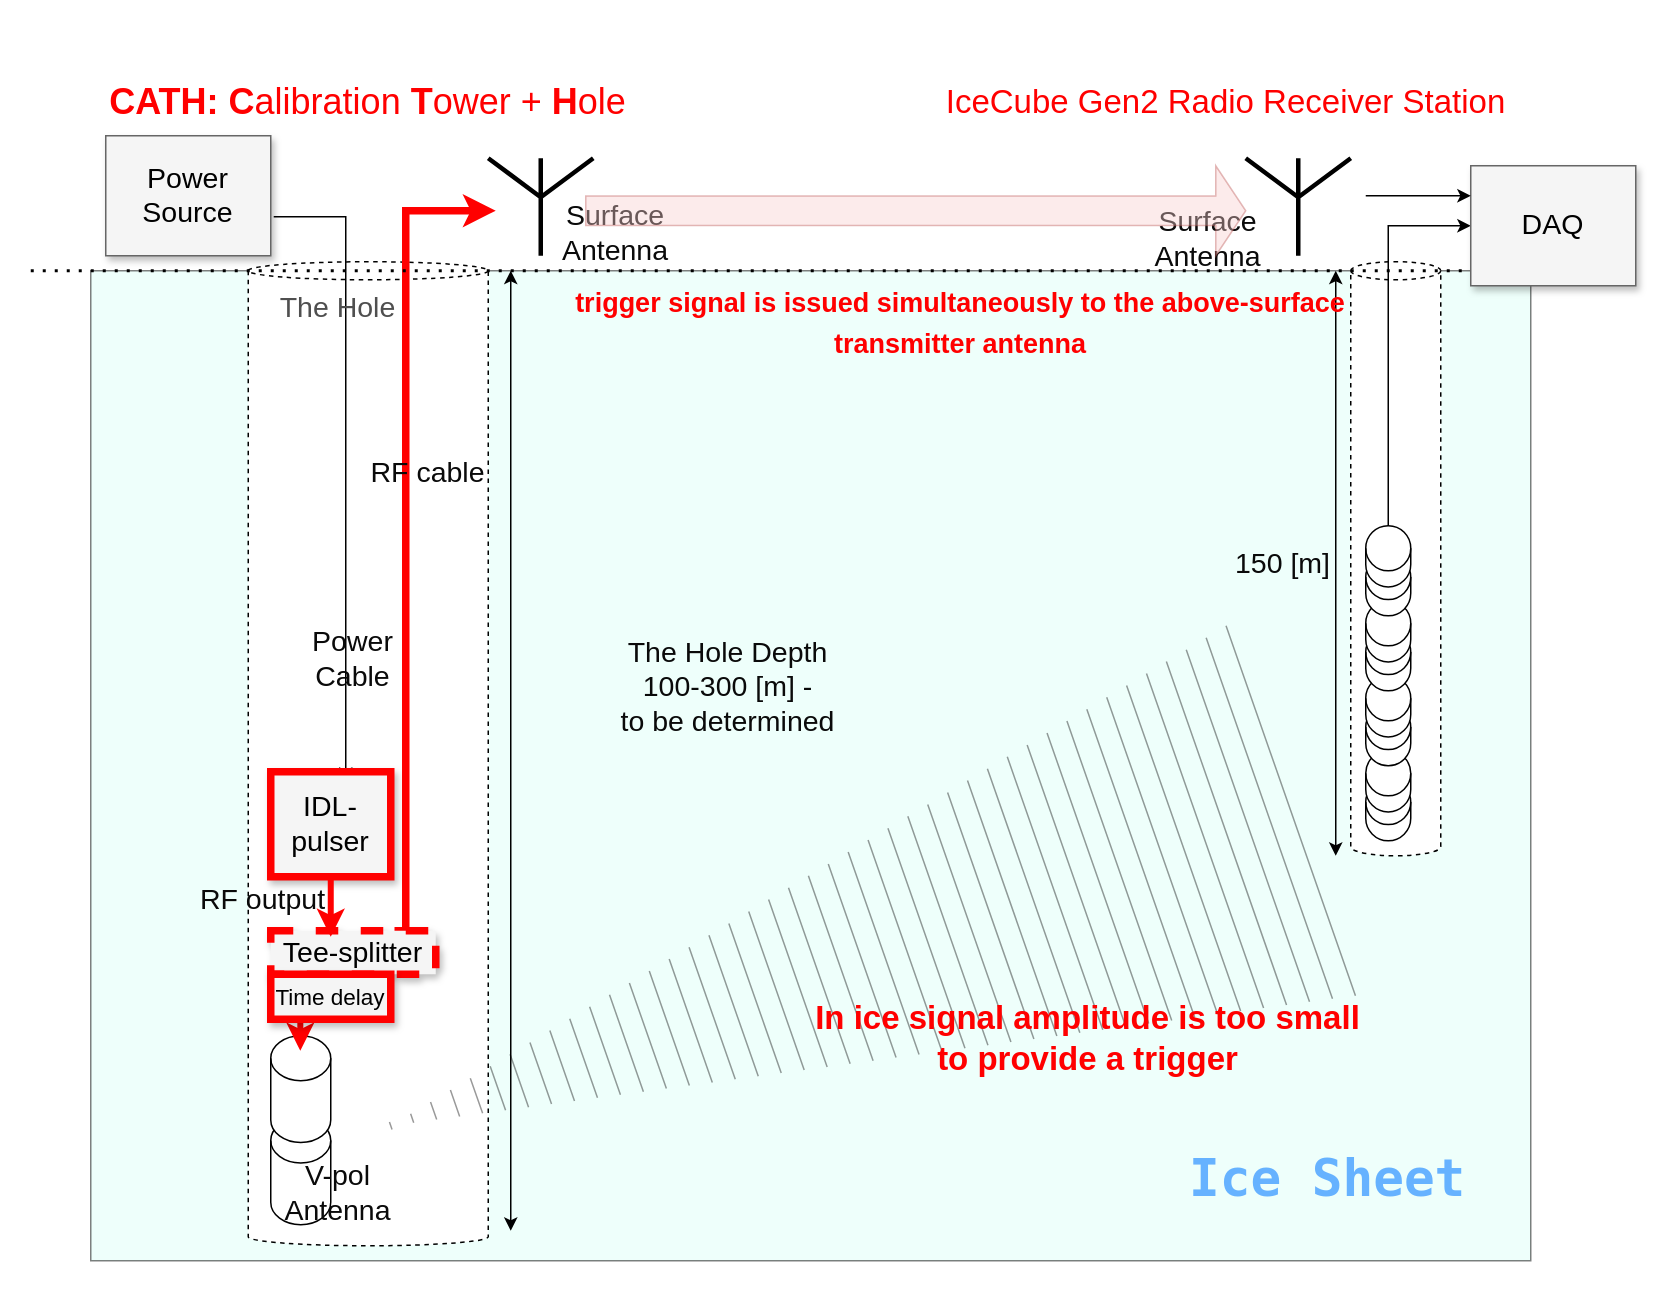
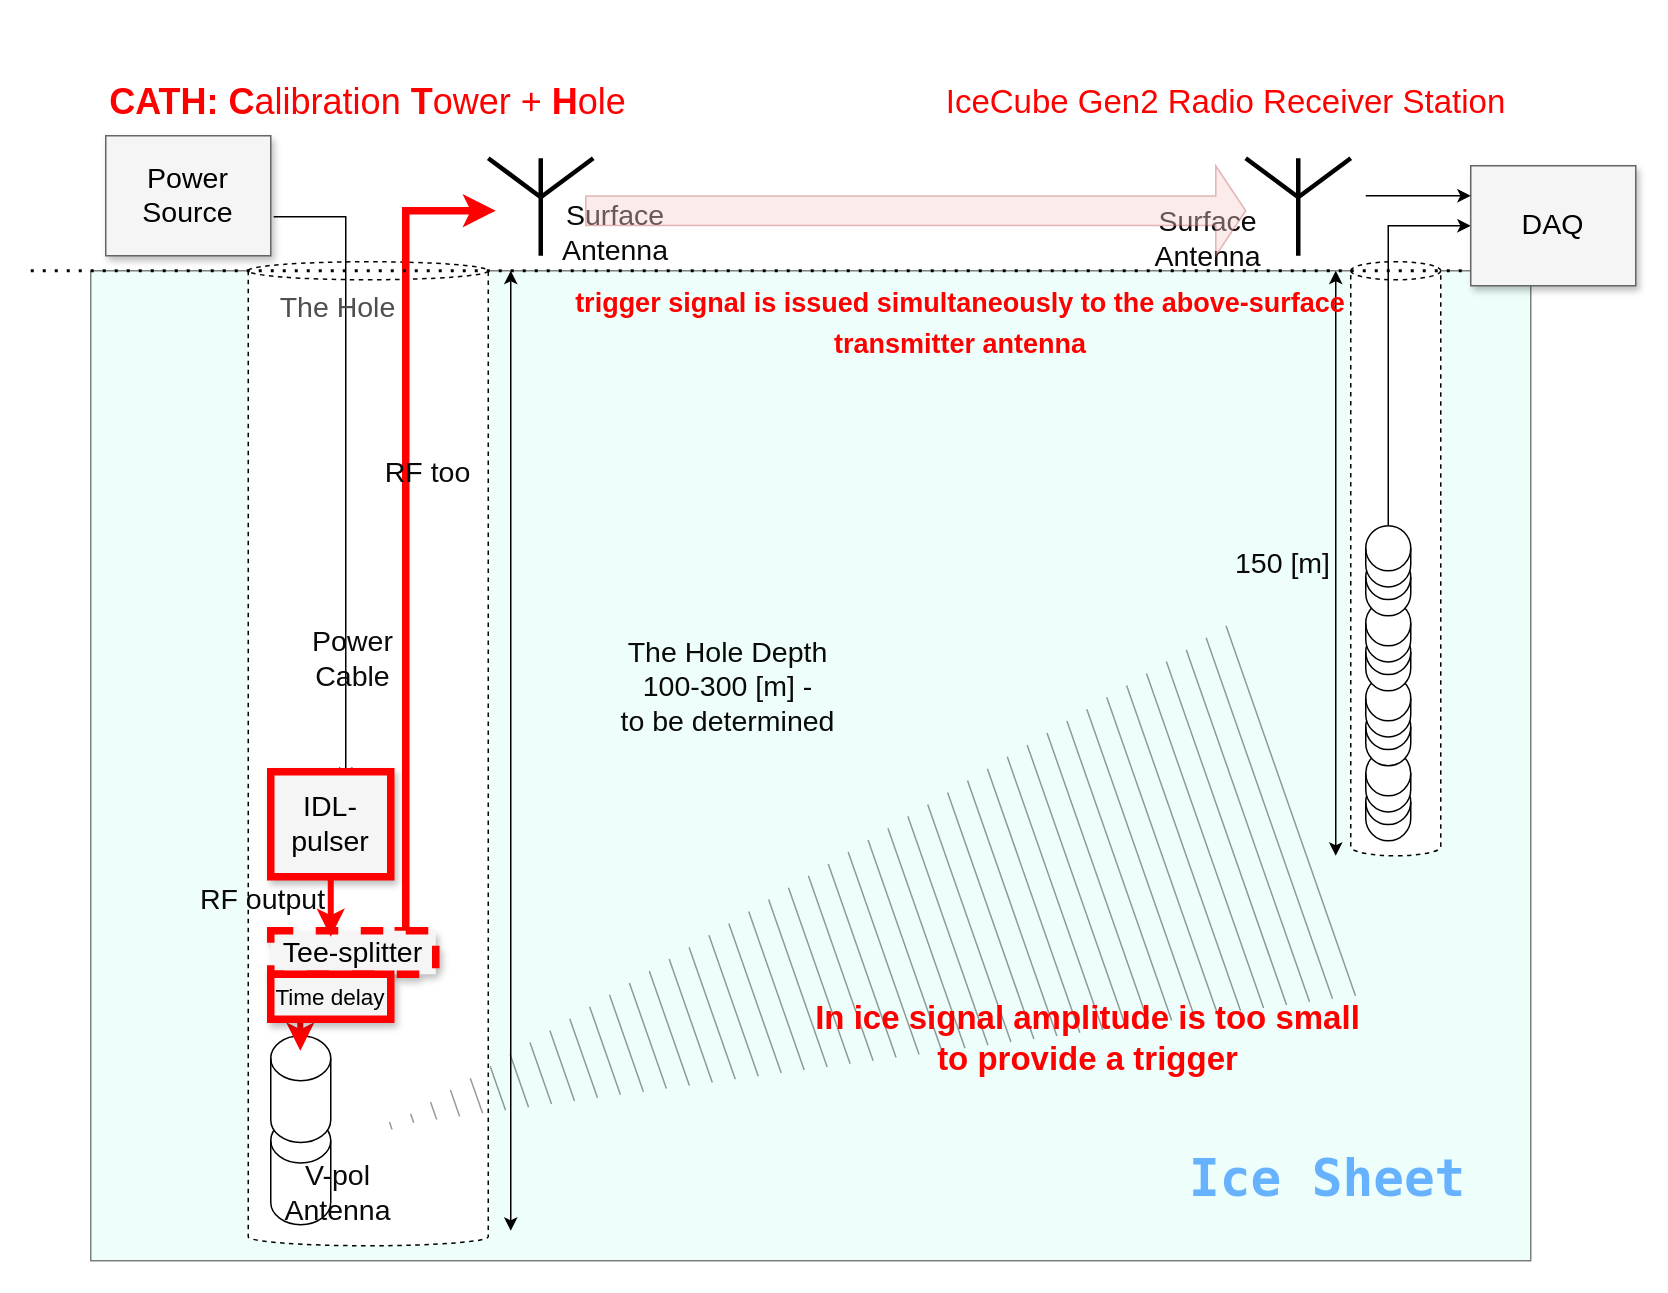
(428, 473) -> (428, 473)
